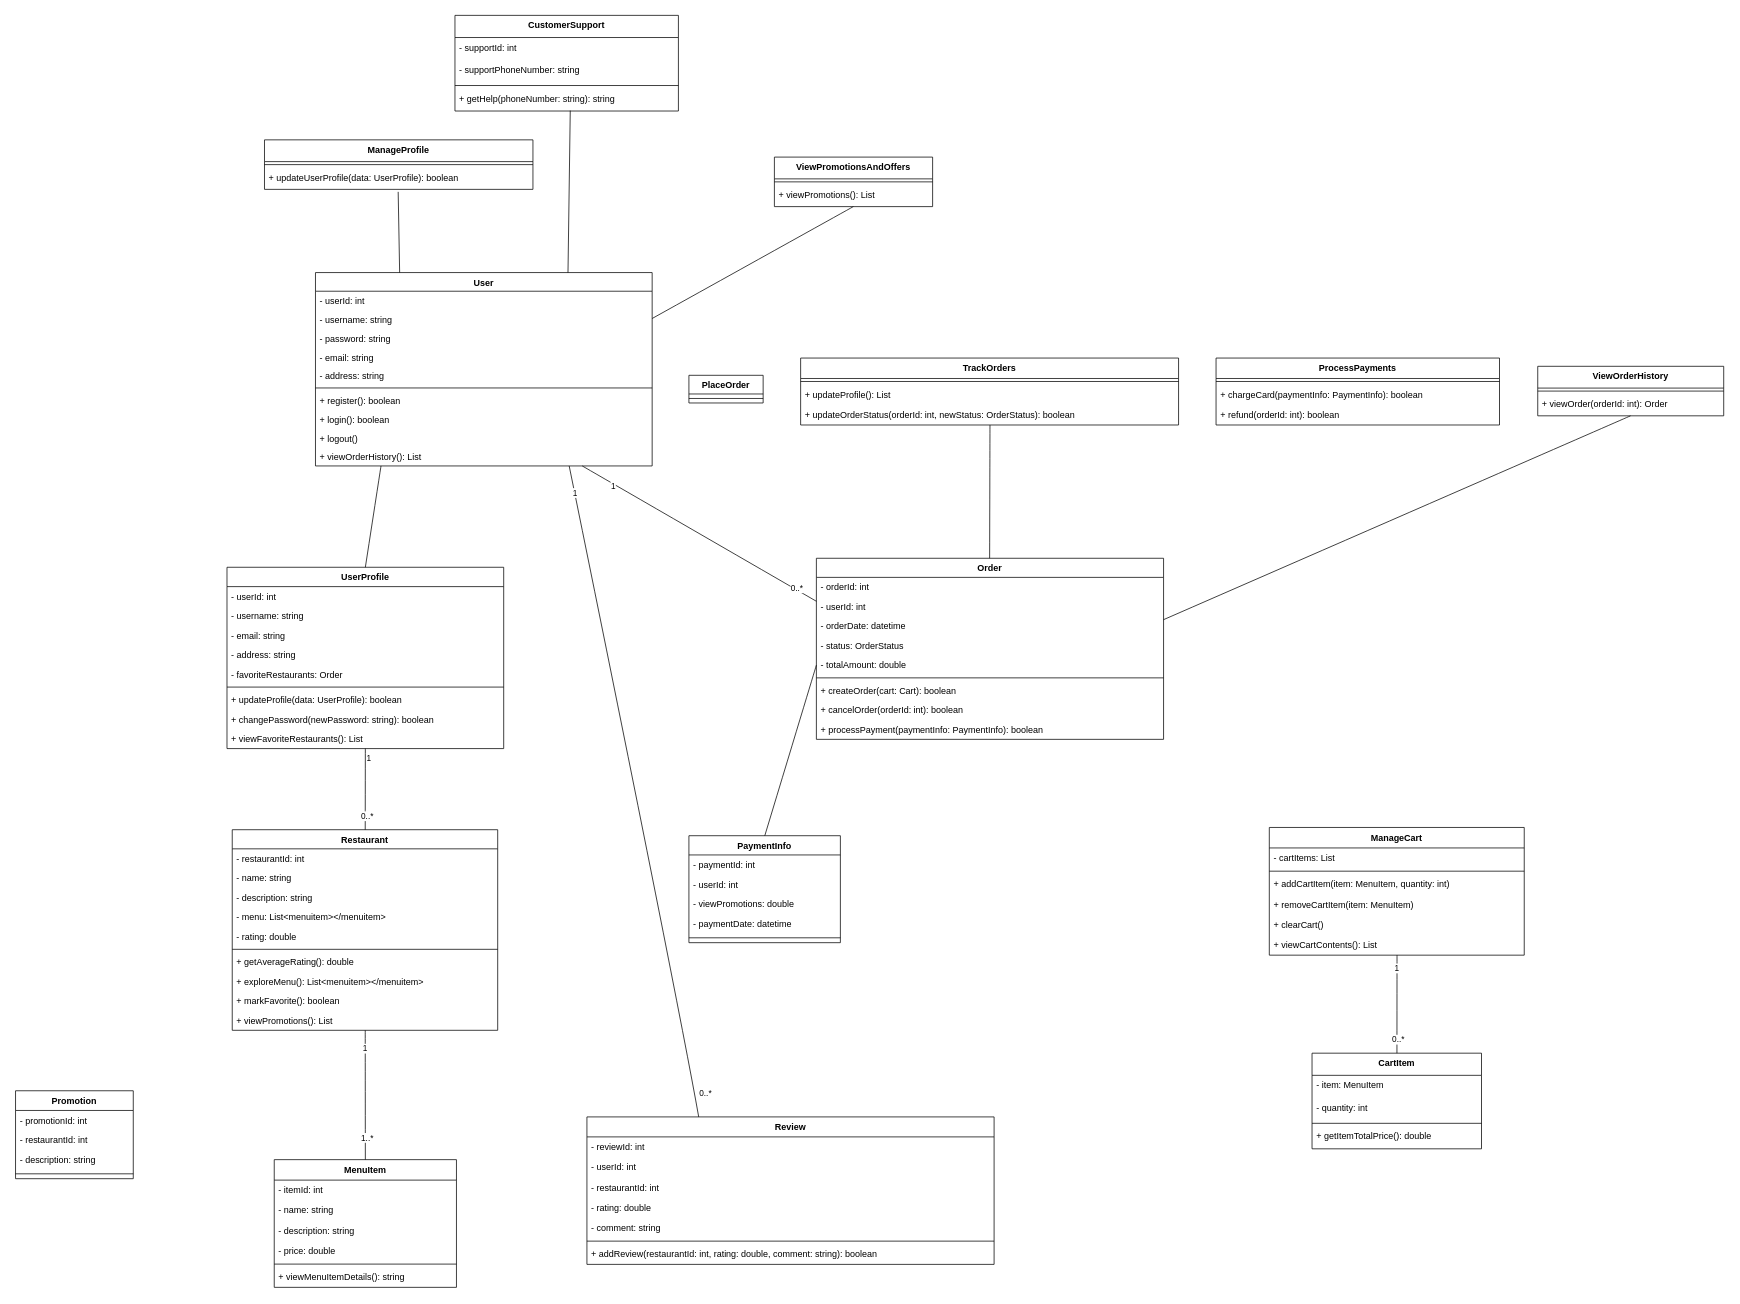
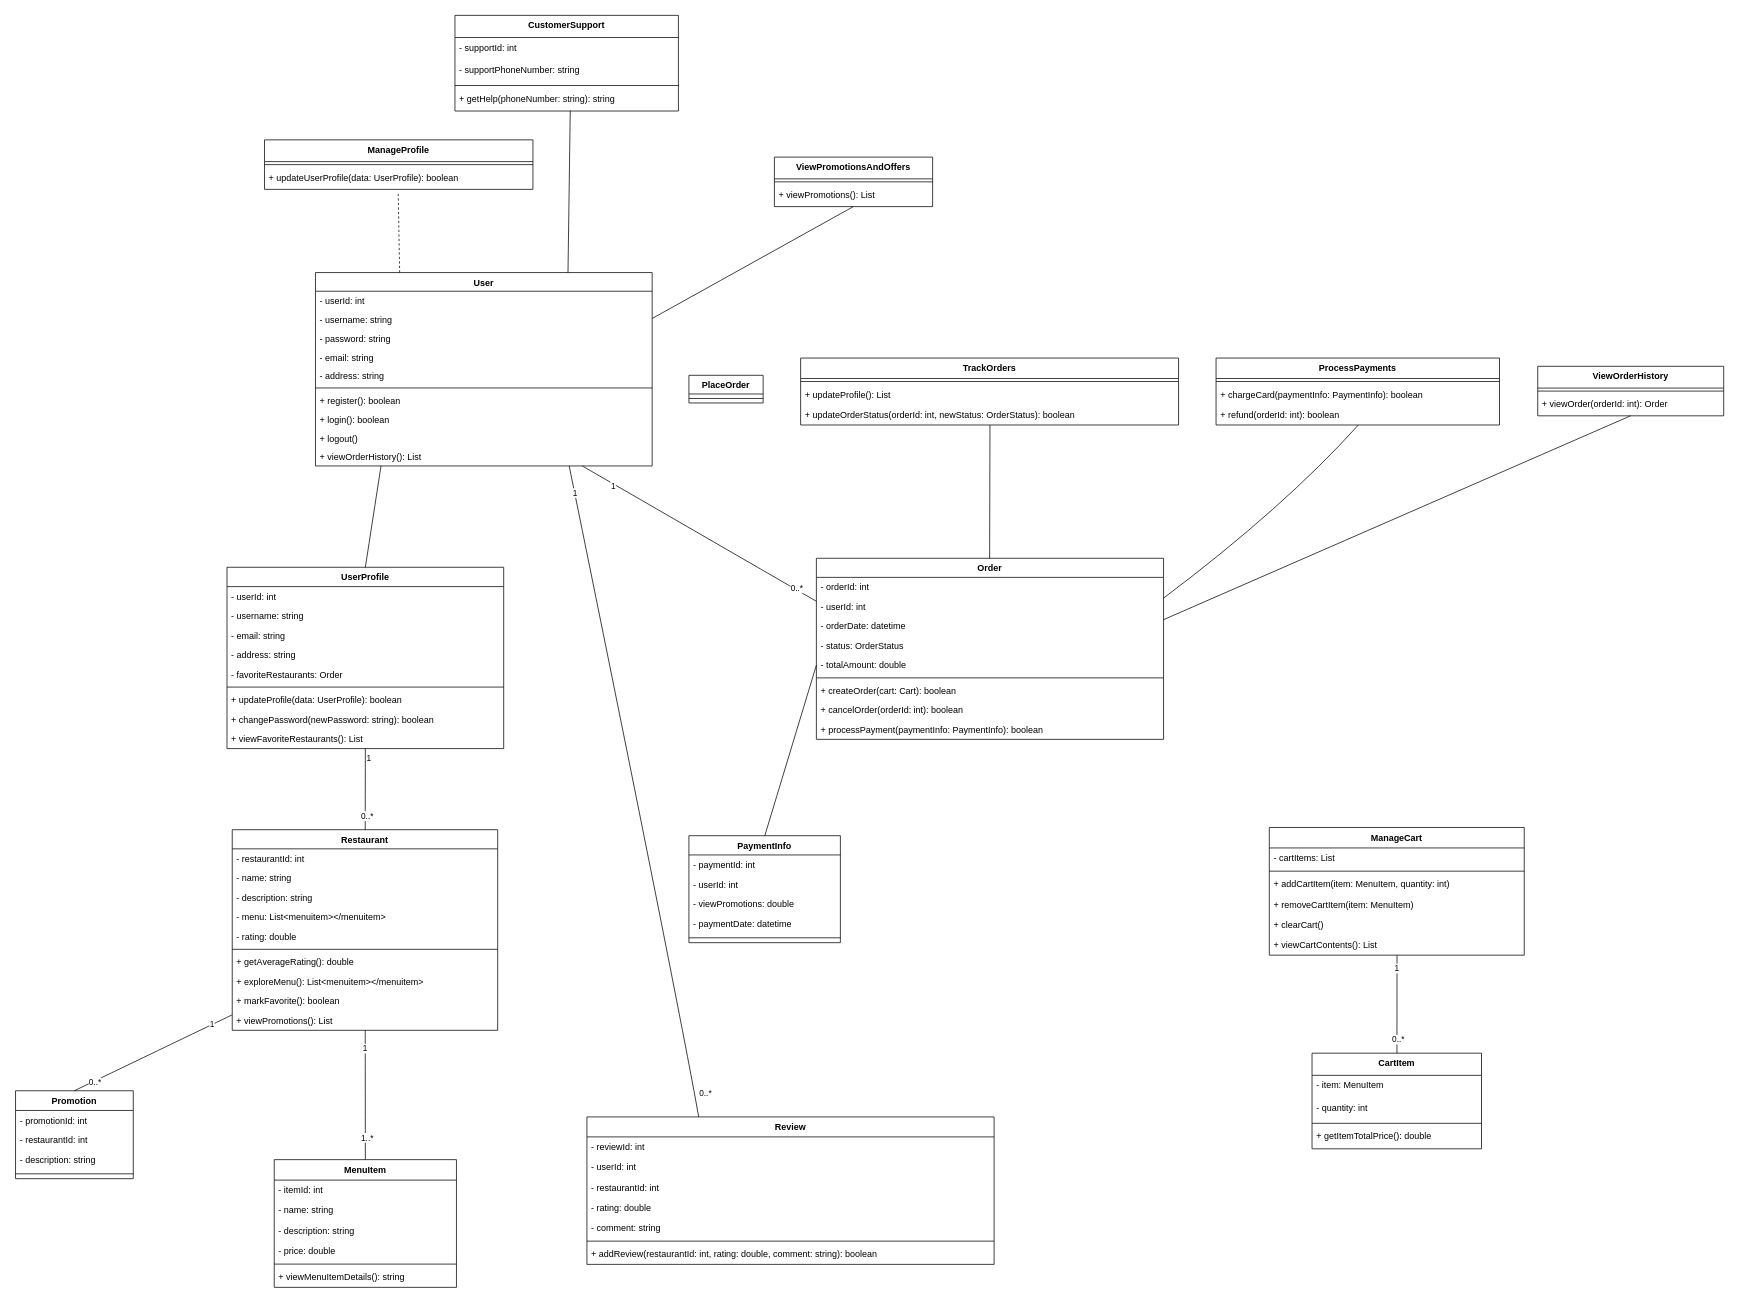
(399, 231) -> (399, 231)
none -> (1265, 516)
none -> (151, 1054)
